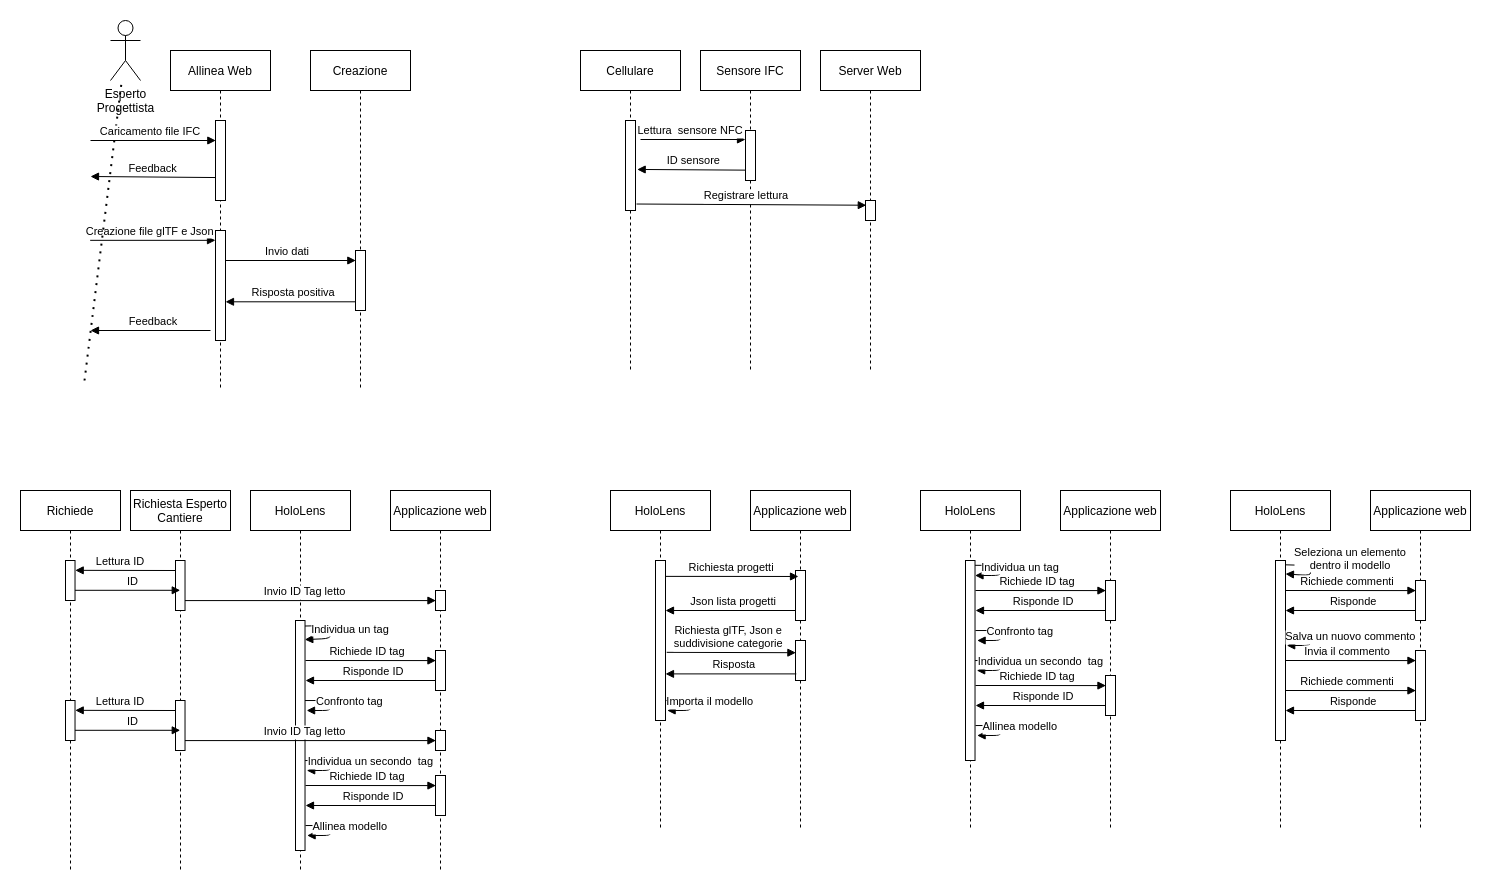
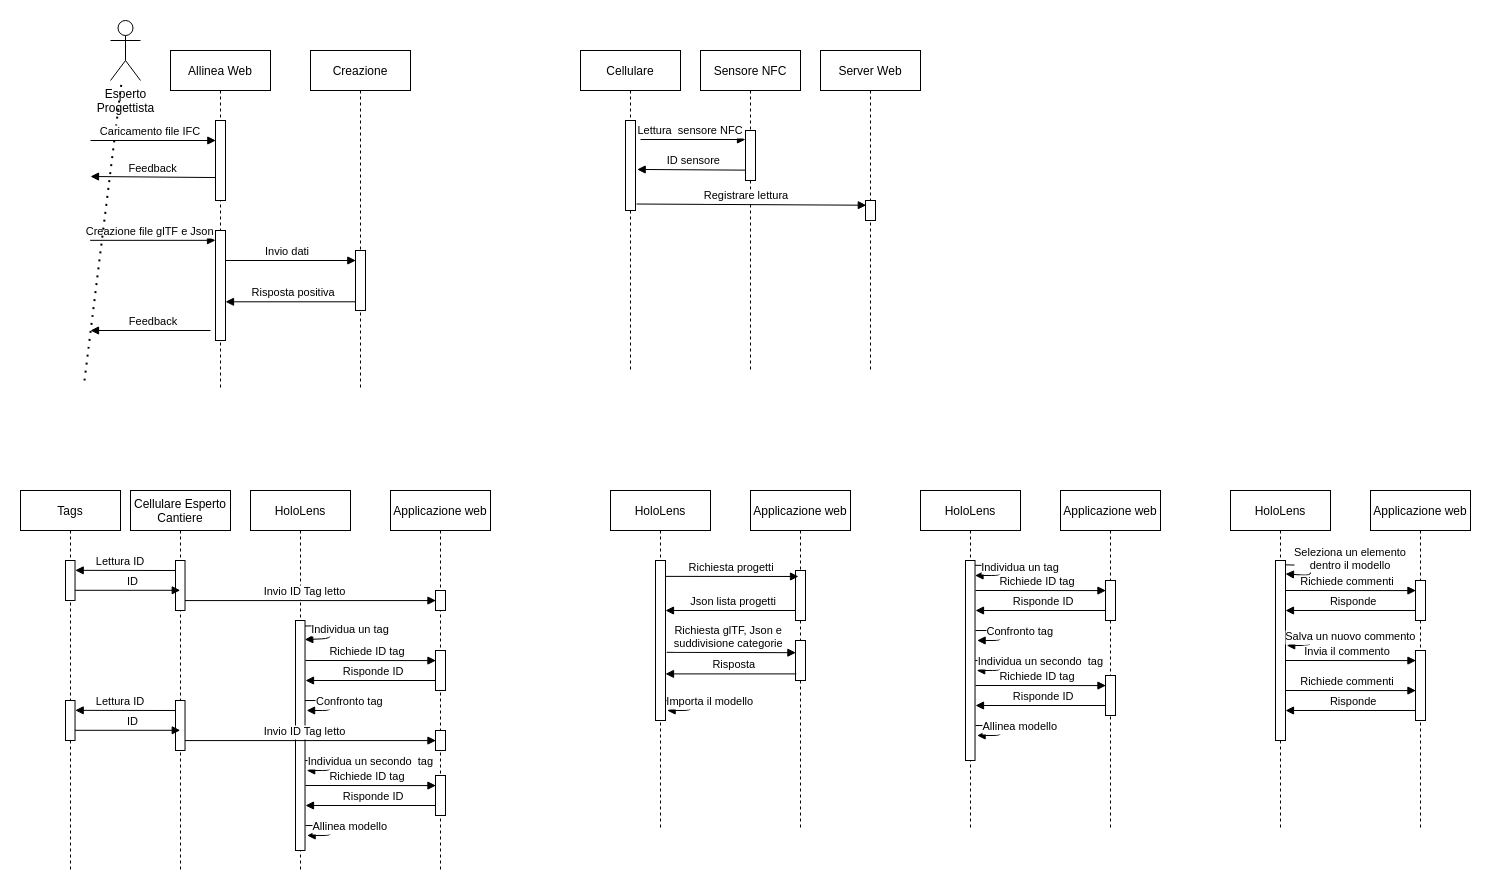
(750, 71) -> (750, 71)
(180, 504) -> (180, 504)
(70, 511) -> (70, 511)
